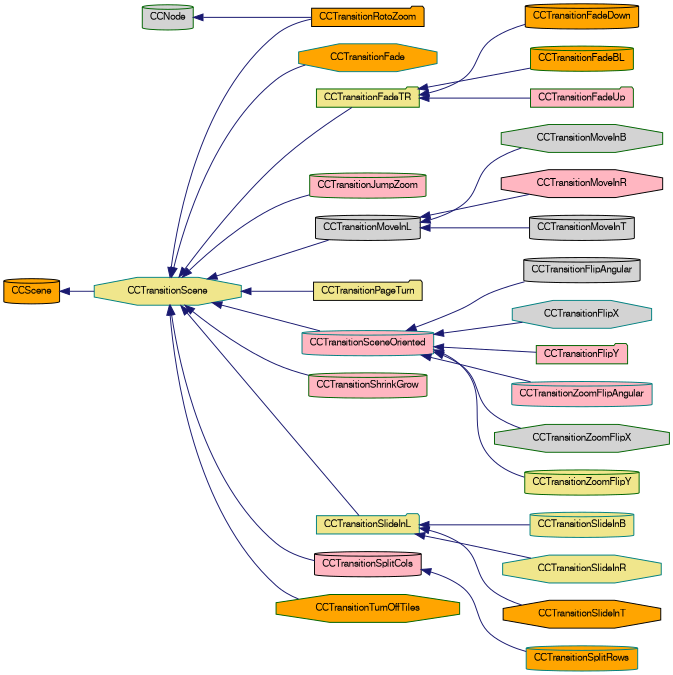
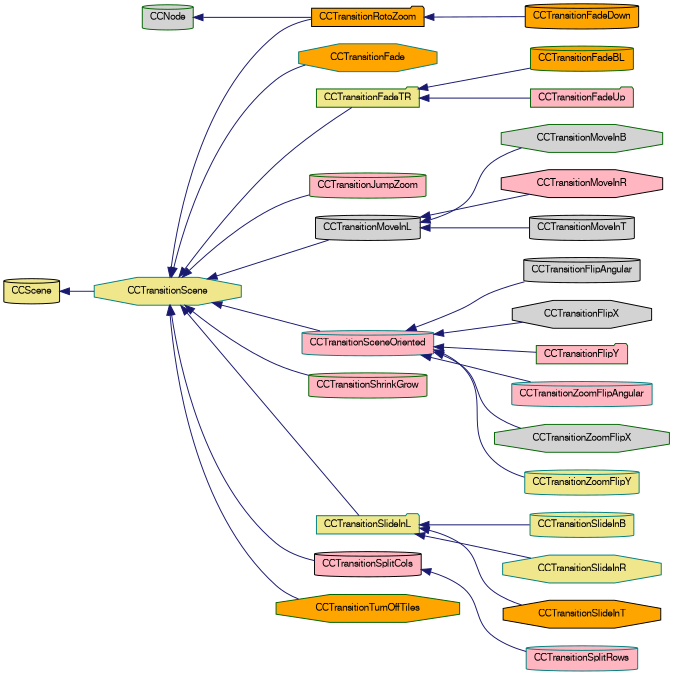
(477, 59) -> (480, 17)
(32, 291) -> (32, 291)
(368, 291) -> none
(582, 314) -> (582, 314)
(582, 483) -> (582, 483)
(582, 658) -> (582, 658)
